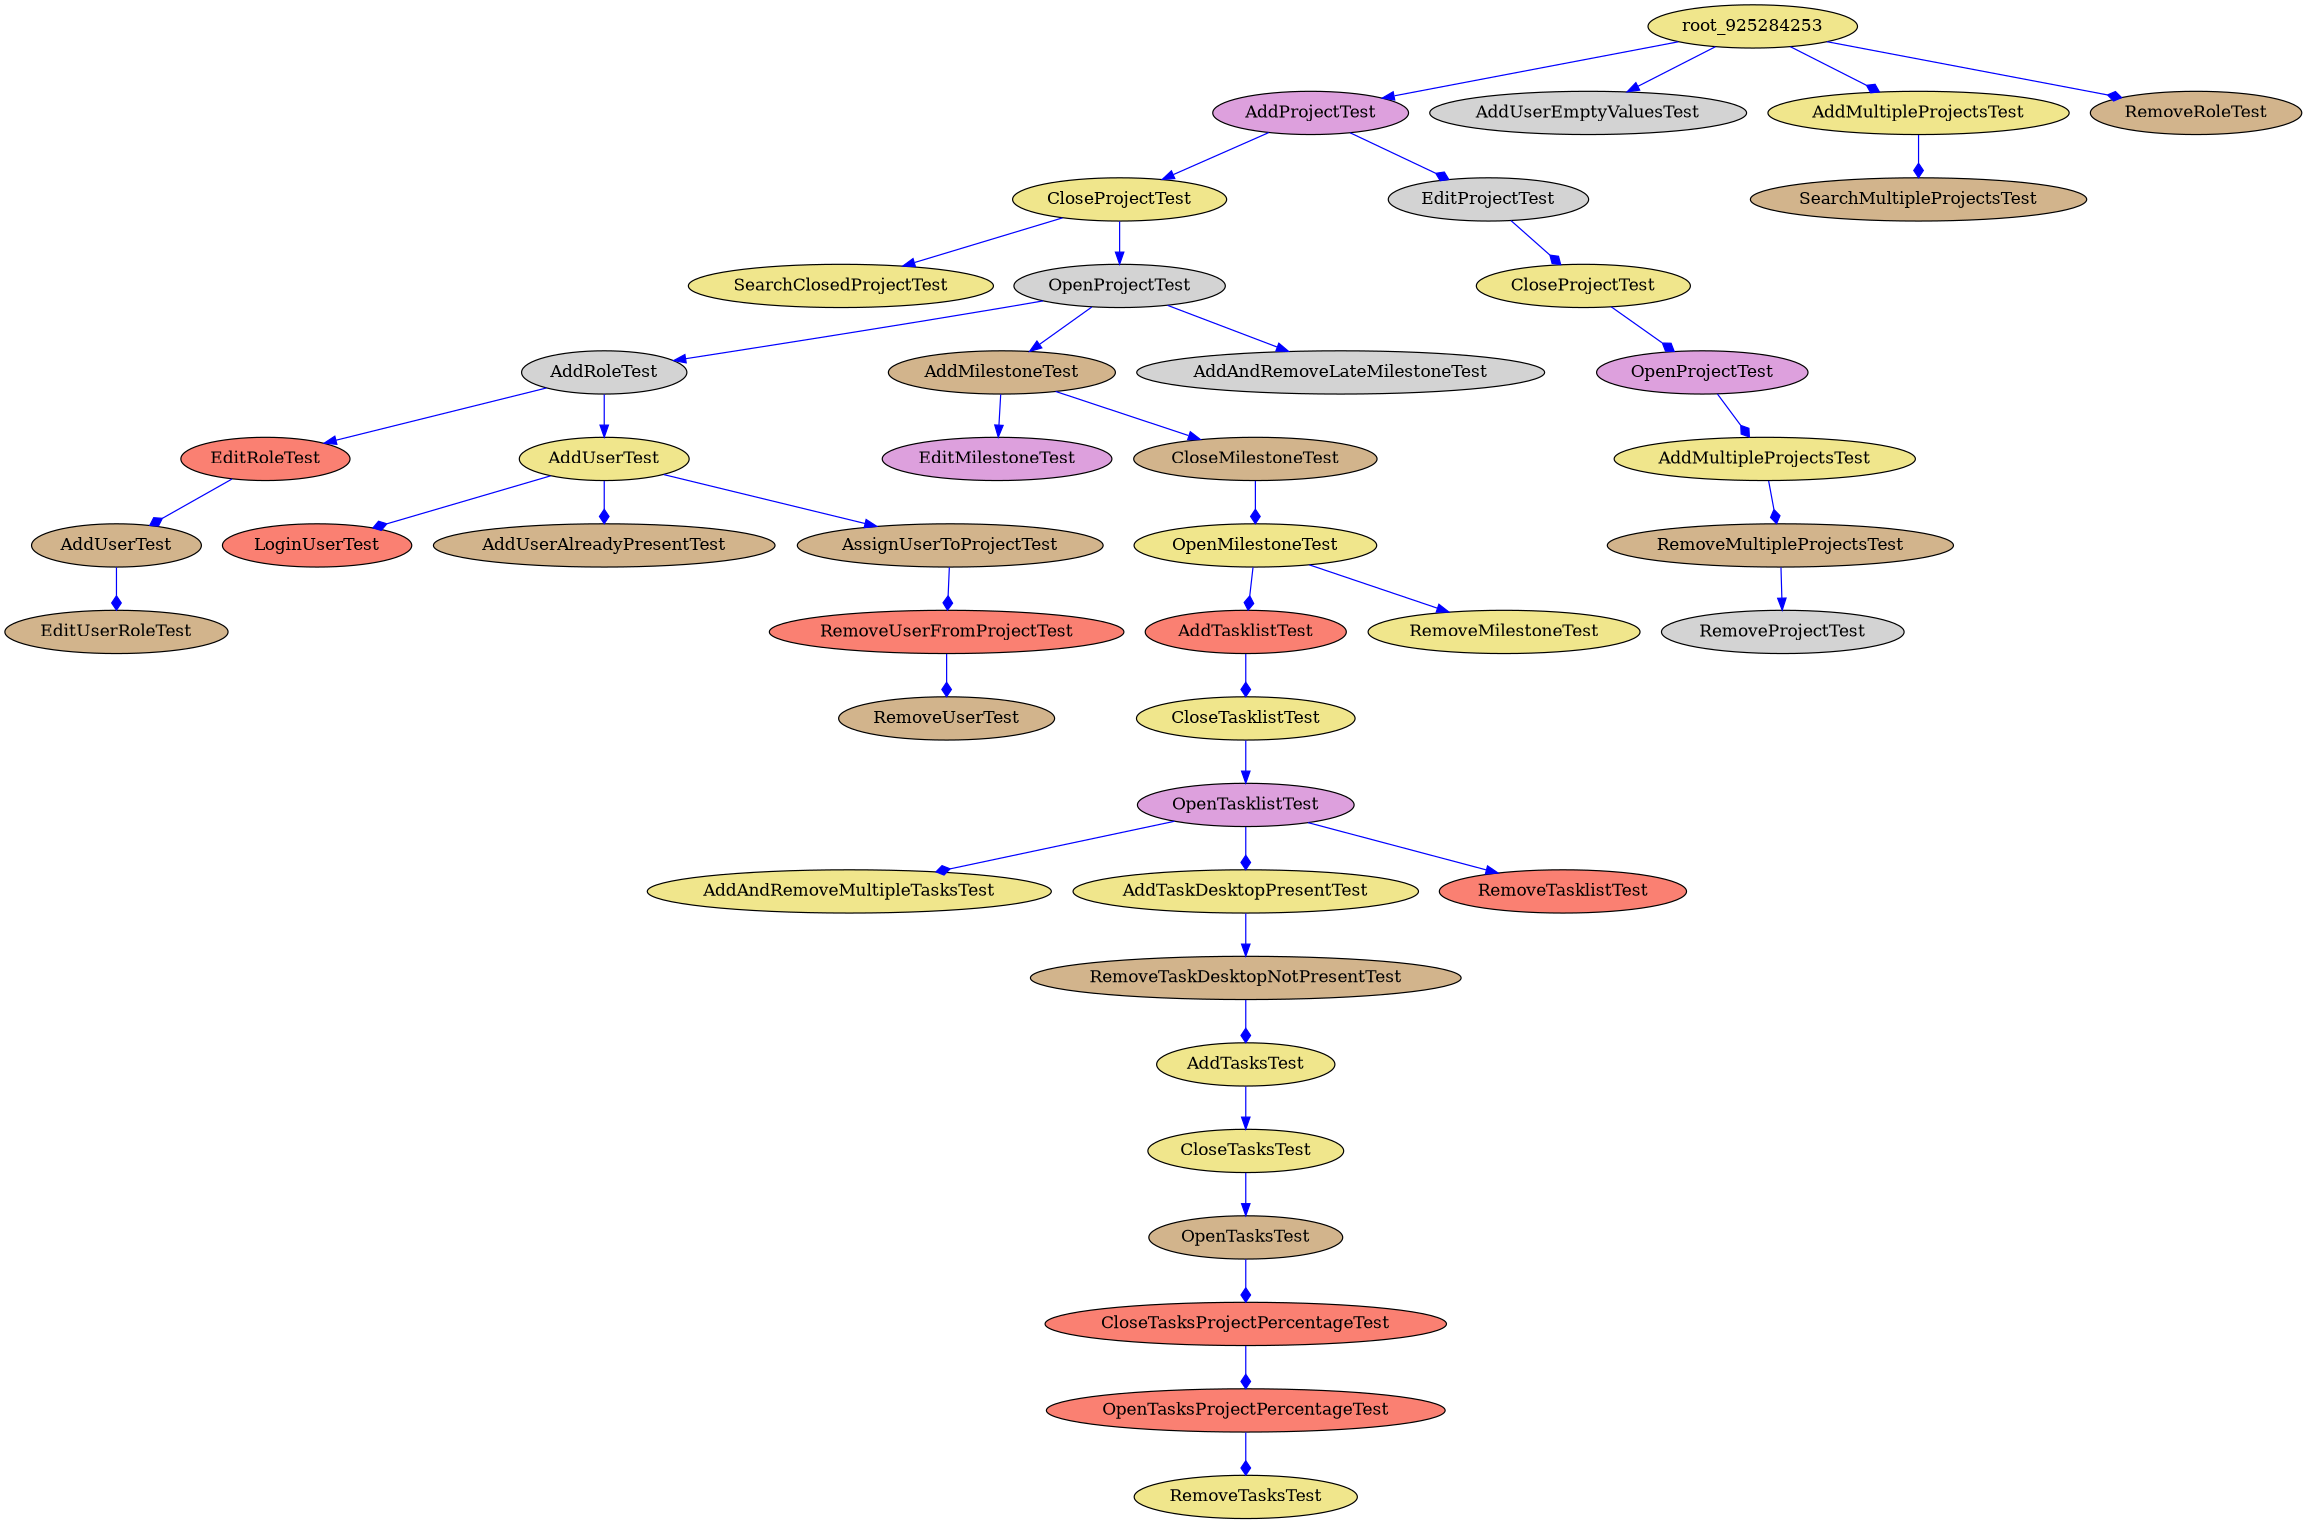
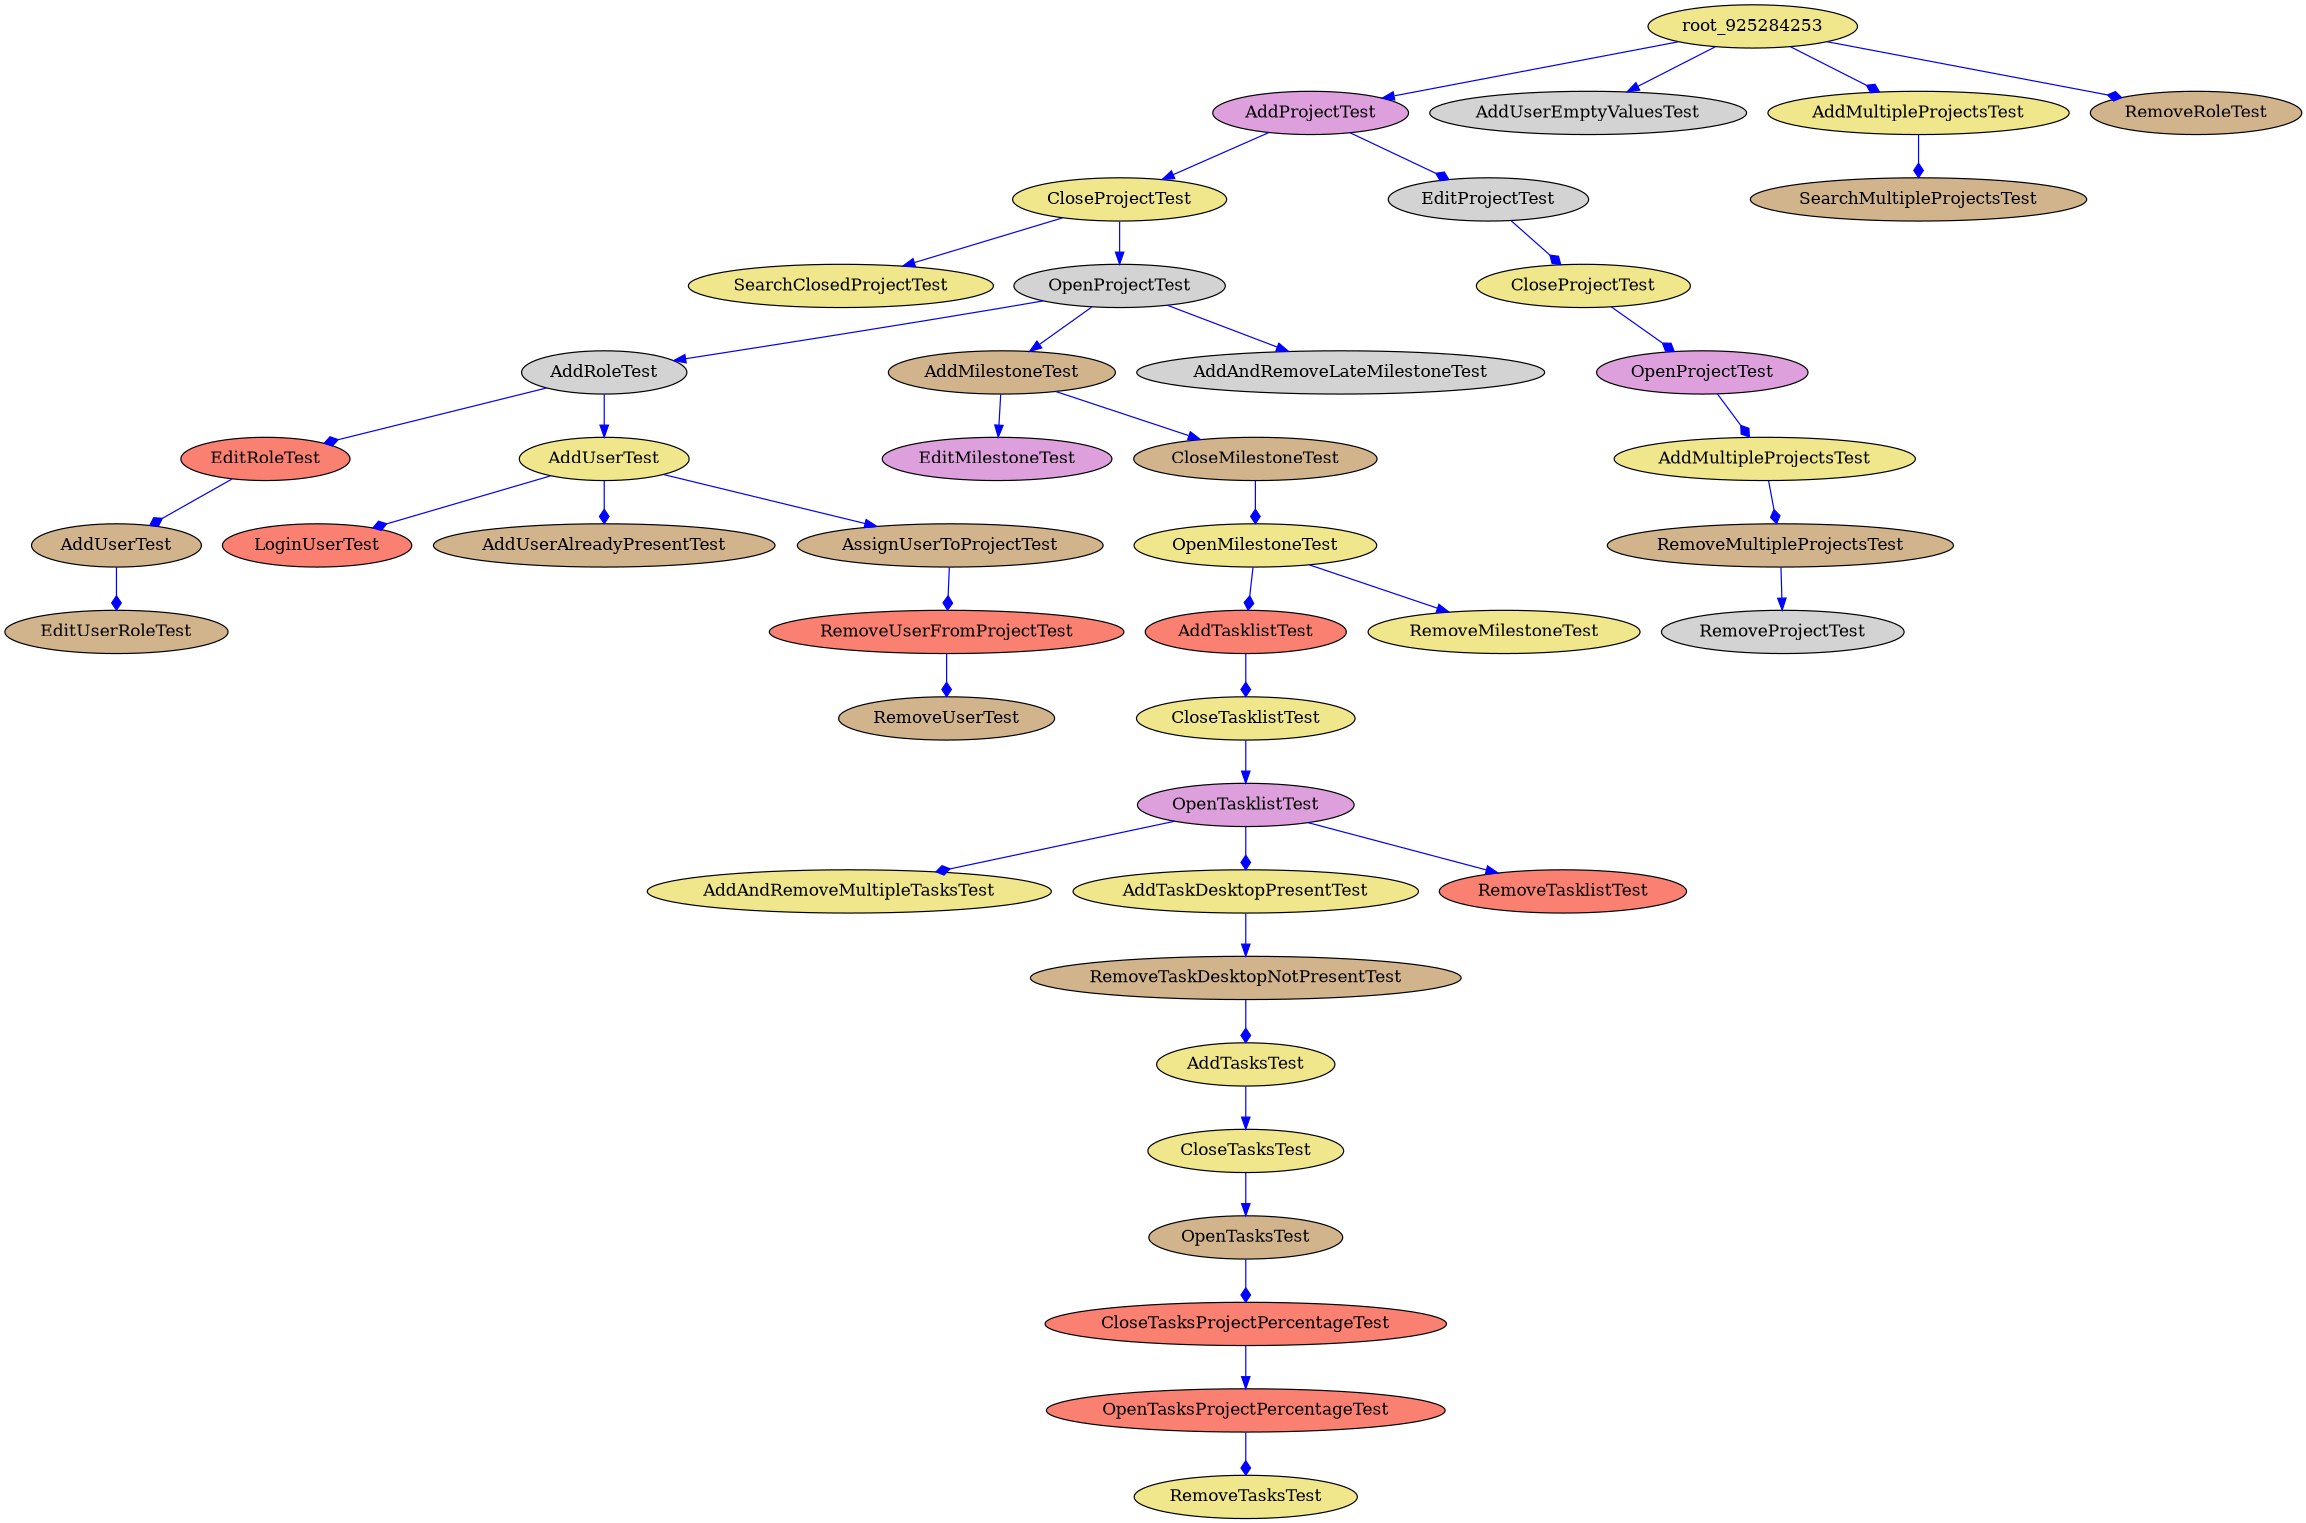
(441, 414) -> (442, 414)
(1246, 1360) -> (1246, 1361)
